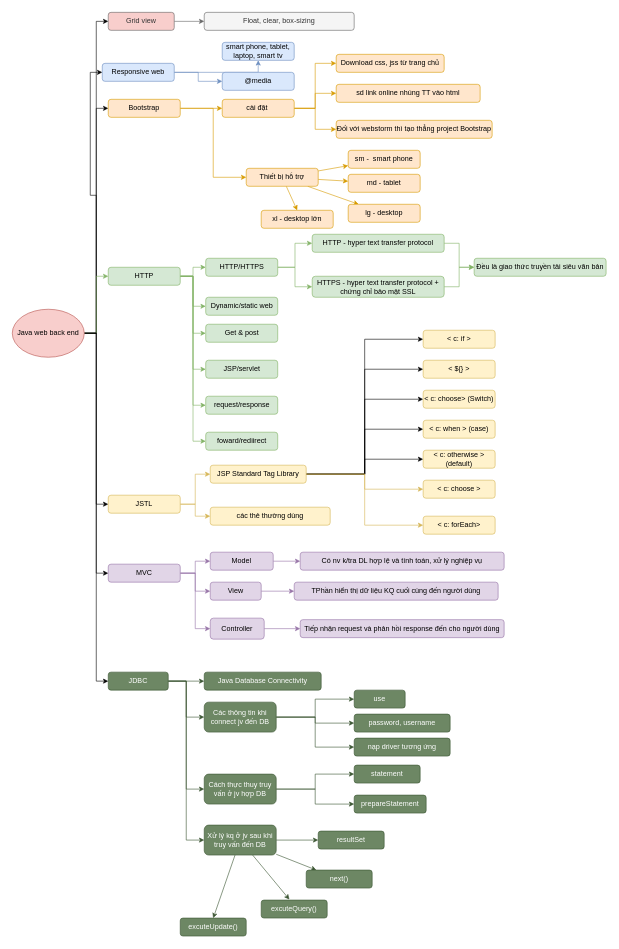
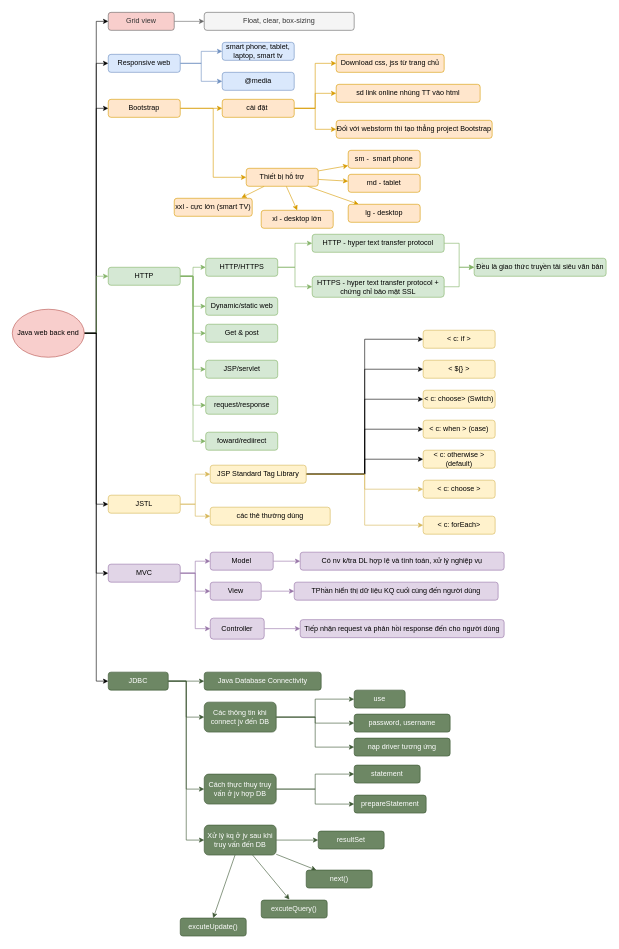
(138, 72) -> (144, 63)
none -> (254, 191)
none -> (213, 207)
